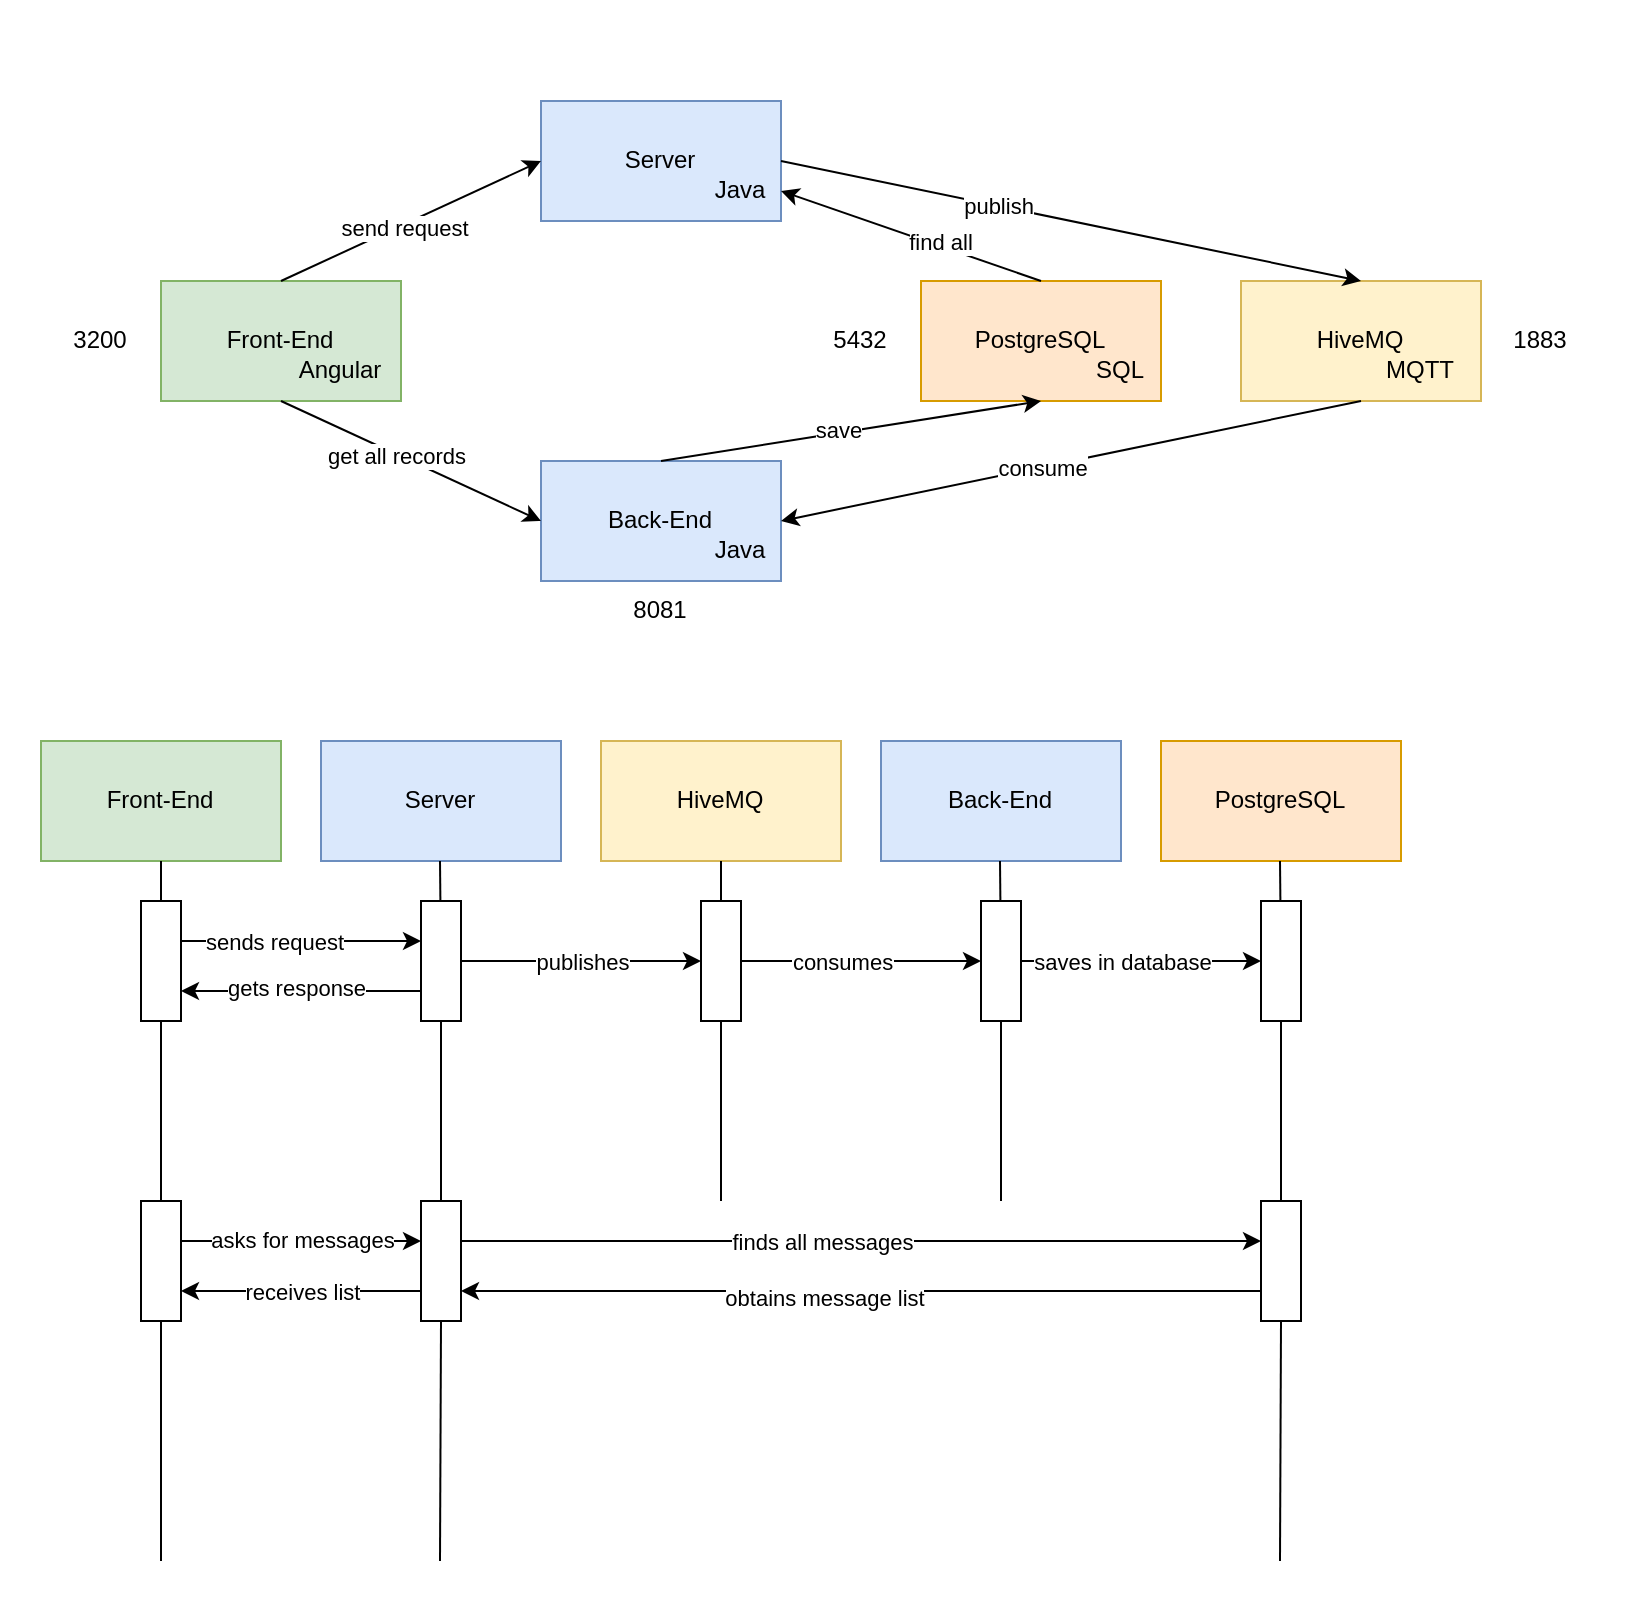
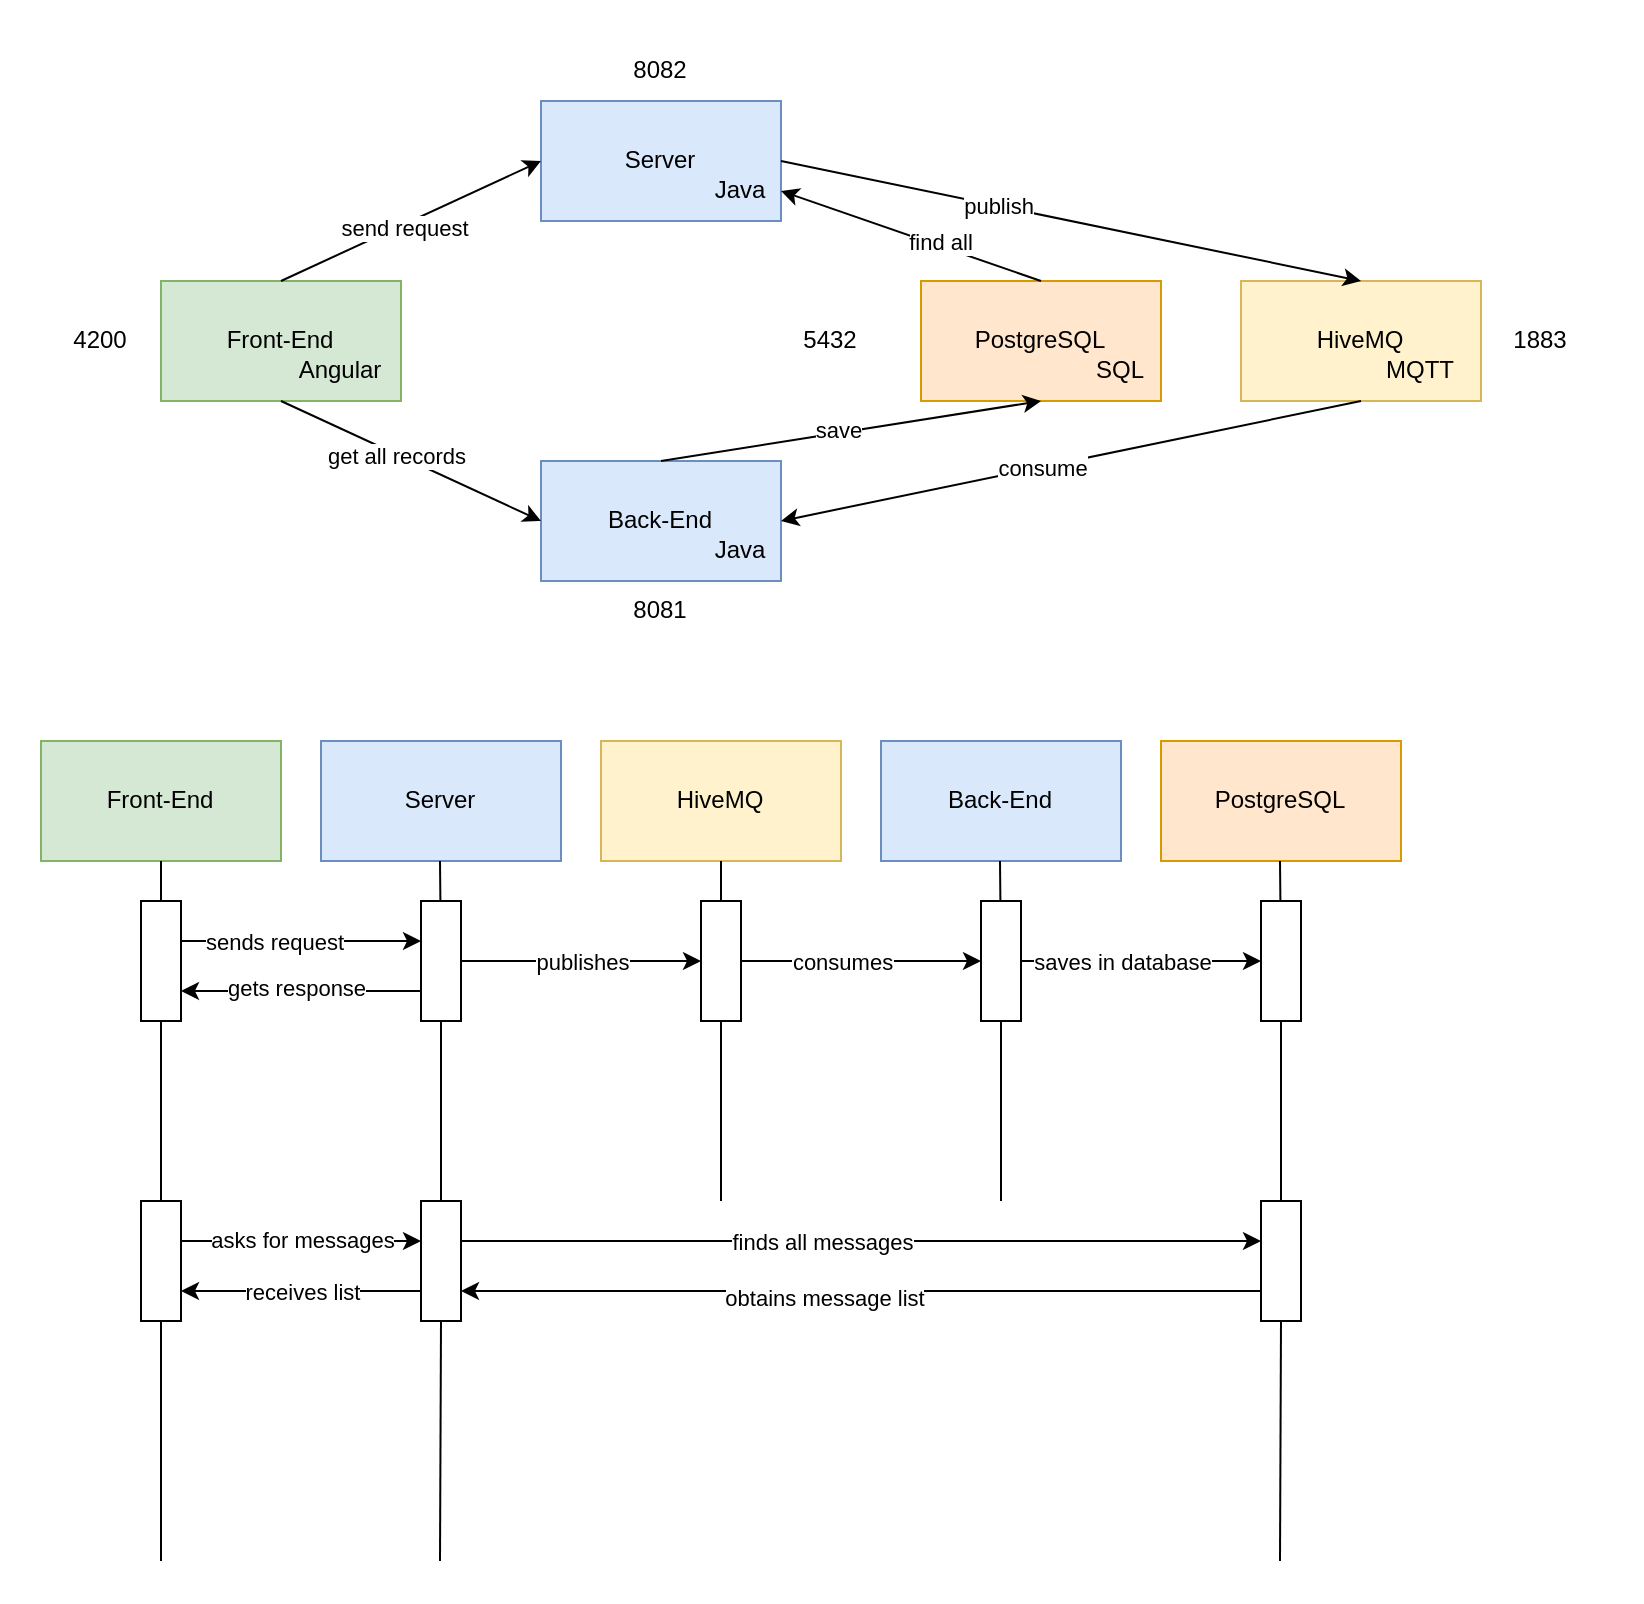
none -> (661, 71)
(101, 341) -> (101, 341)
(861, 341) -> (831, 341)
